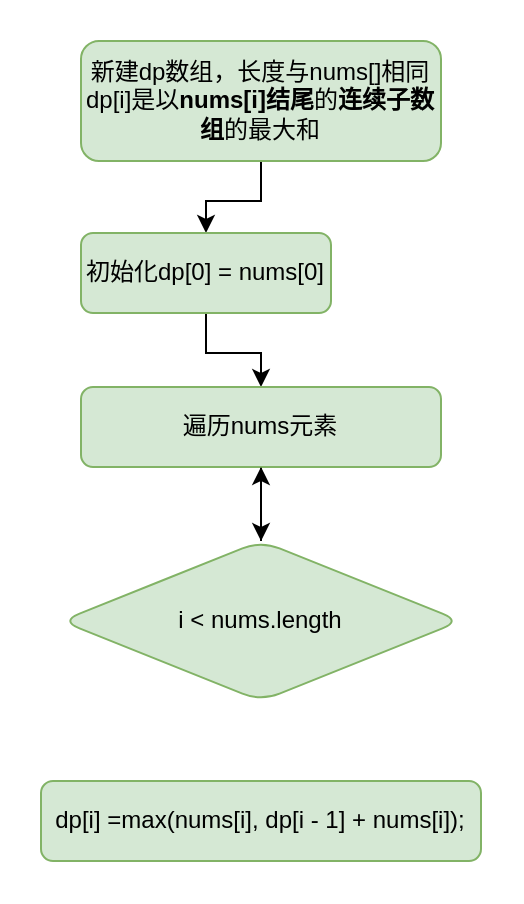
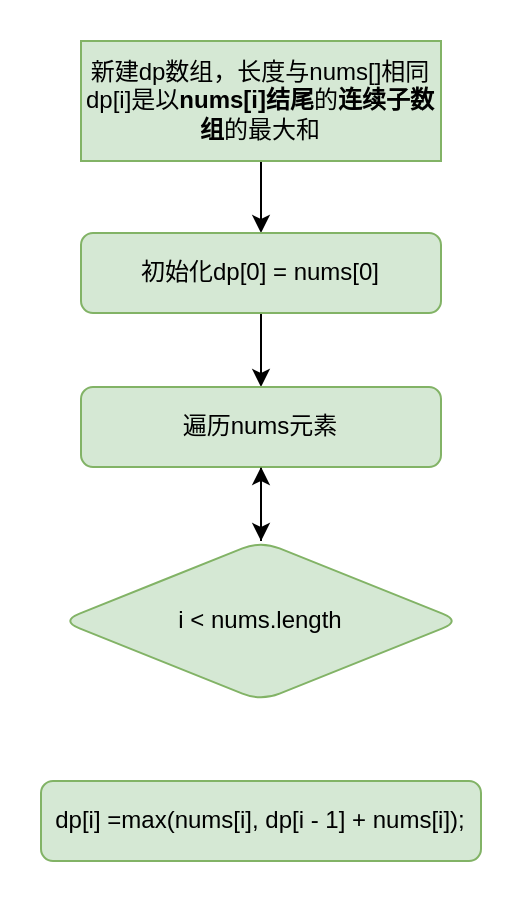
(261, 101) -> (261, 101)
(206, 273) -> (261, 273)
